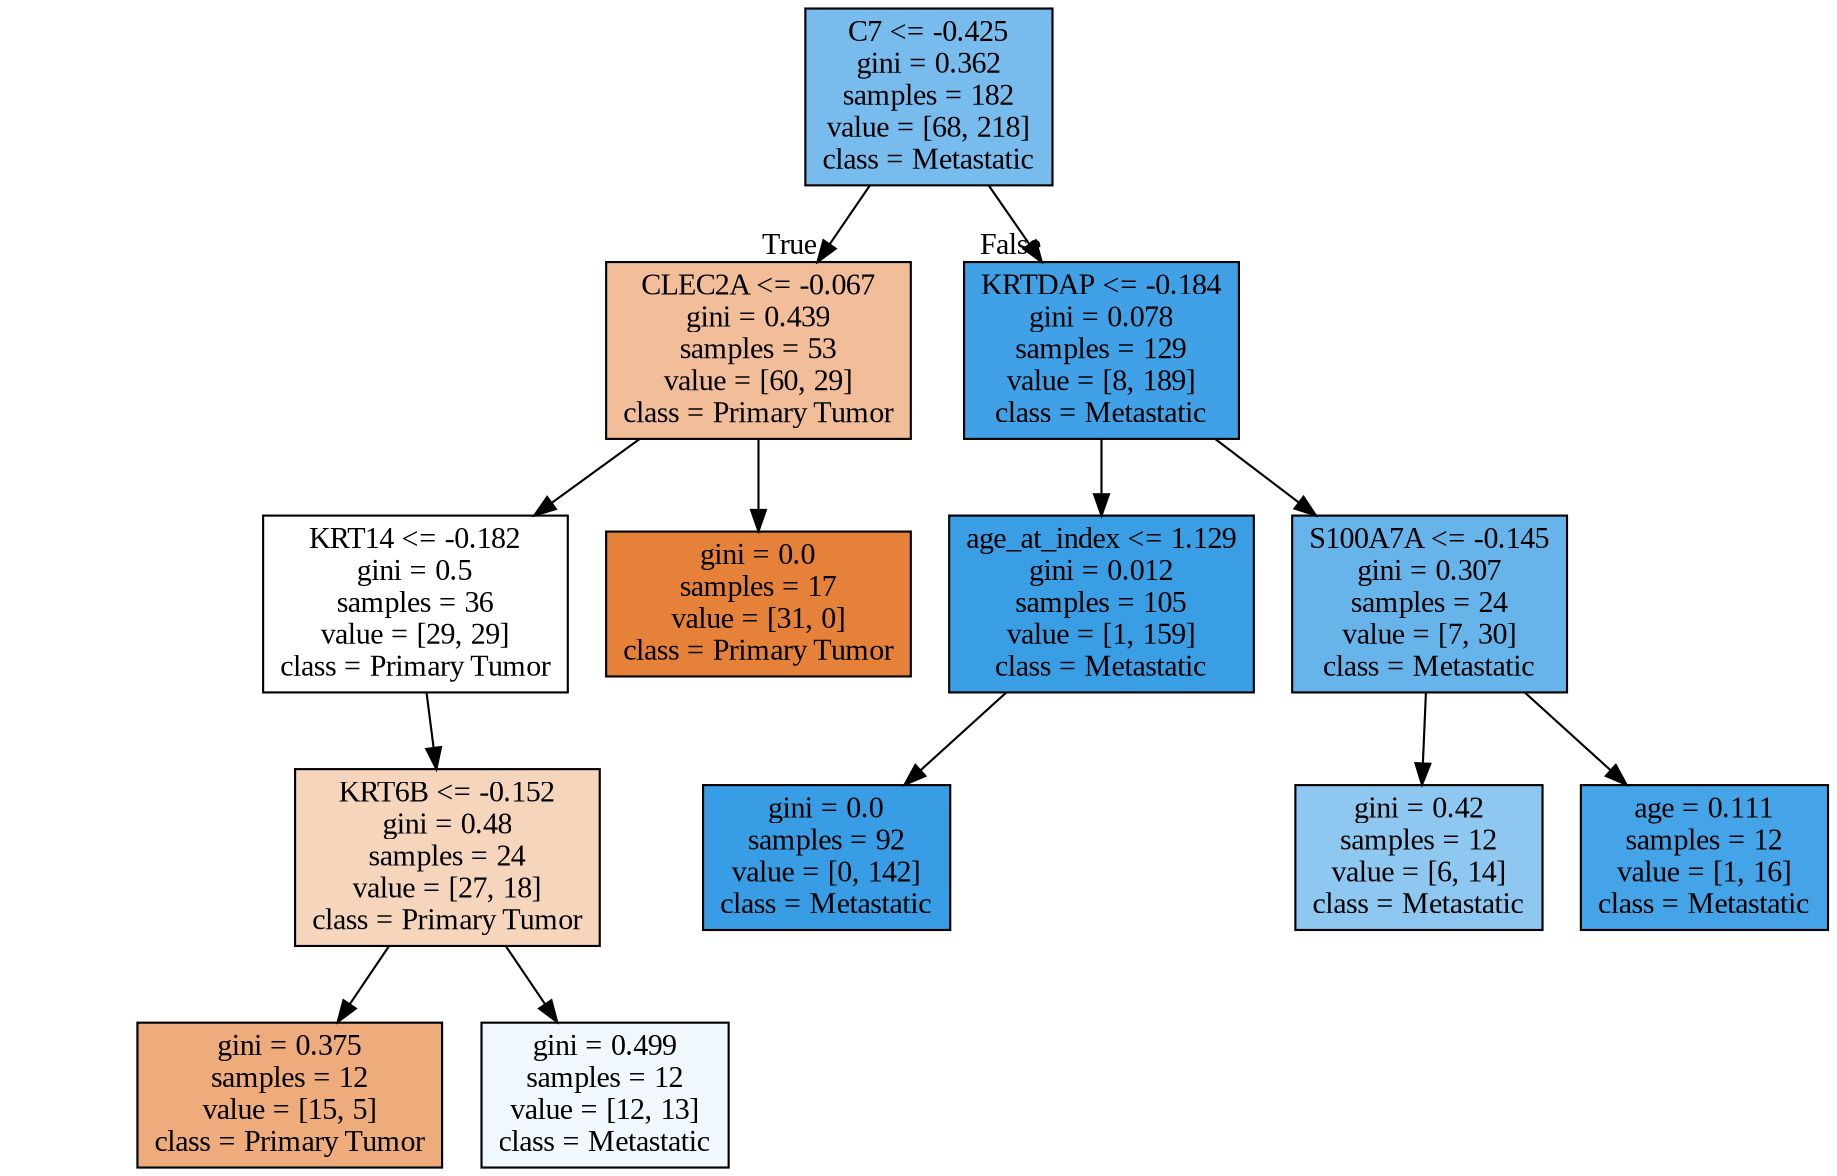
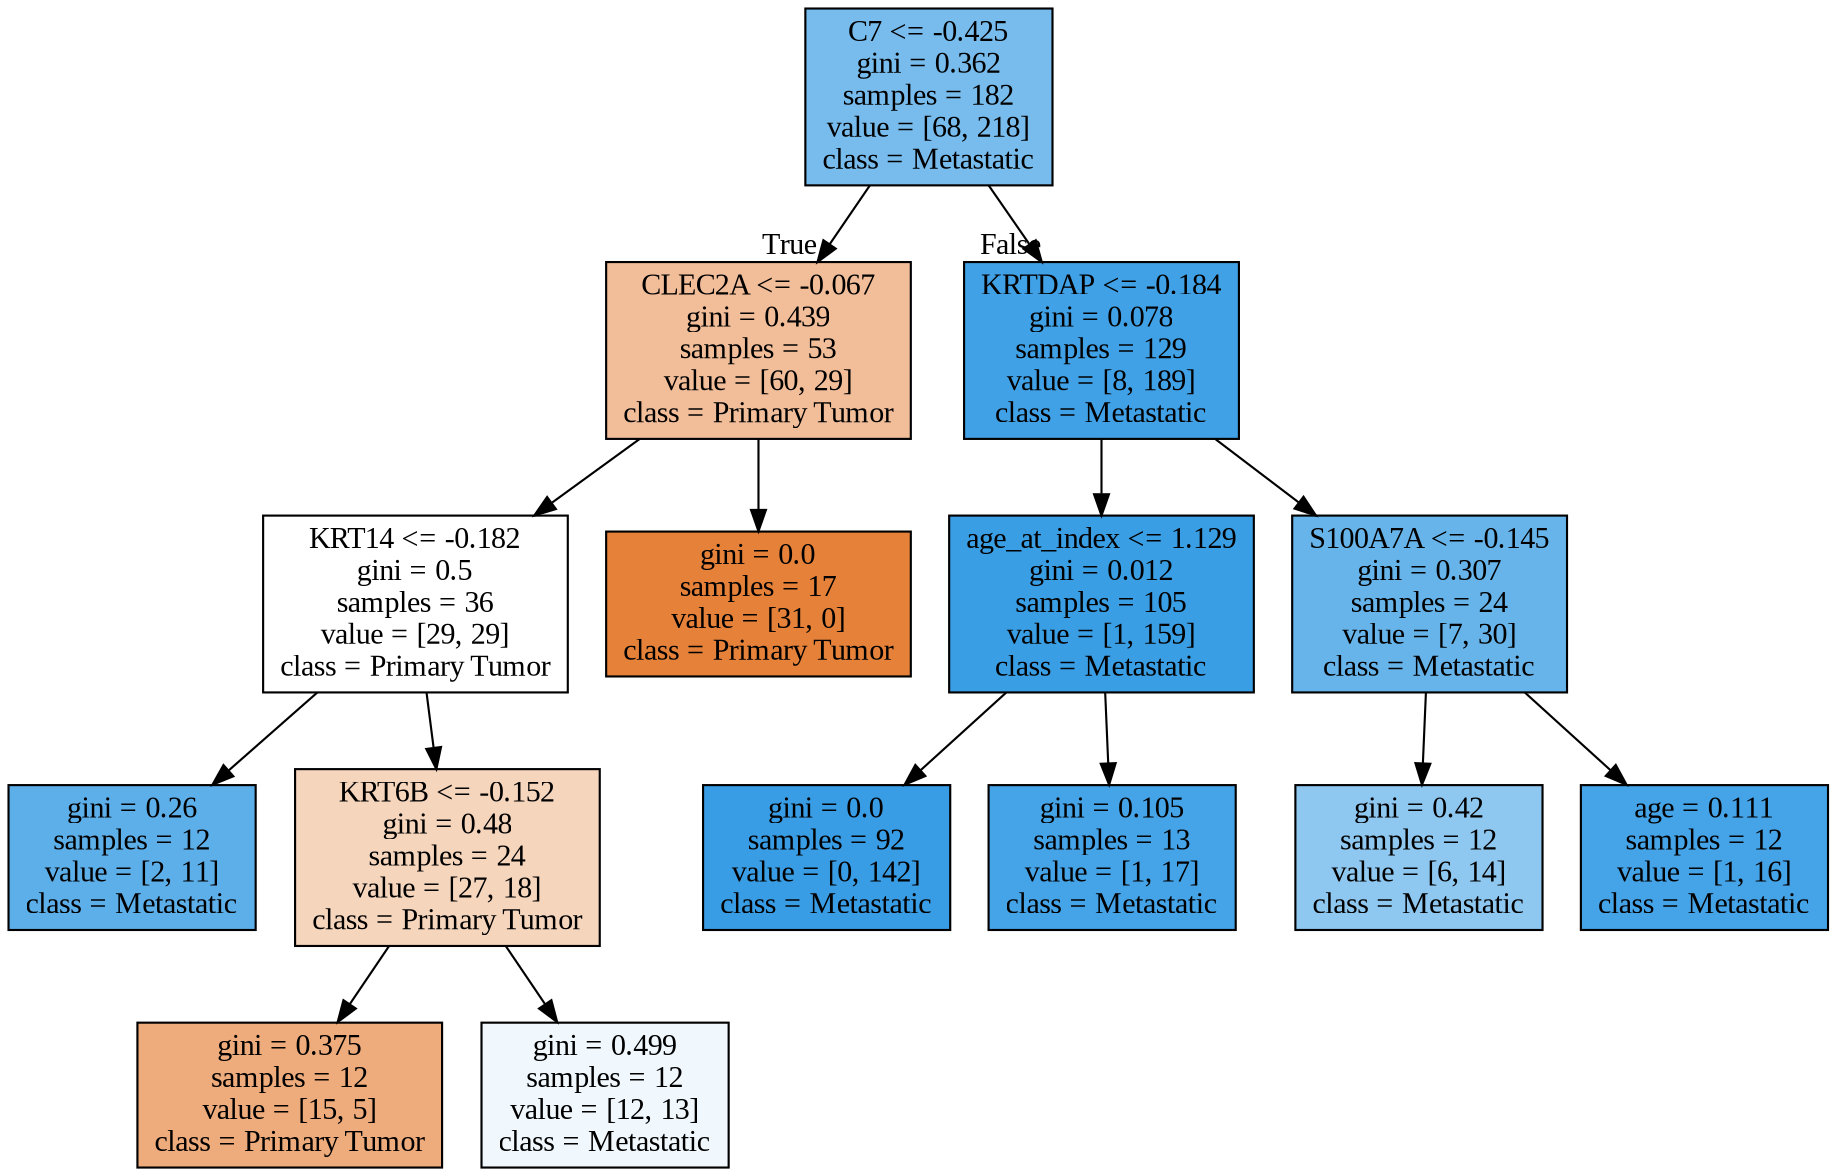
none -> (132, 858)
none -> (1112, 858)
